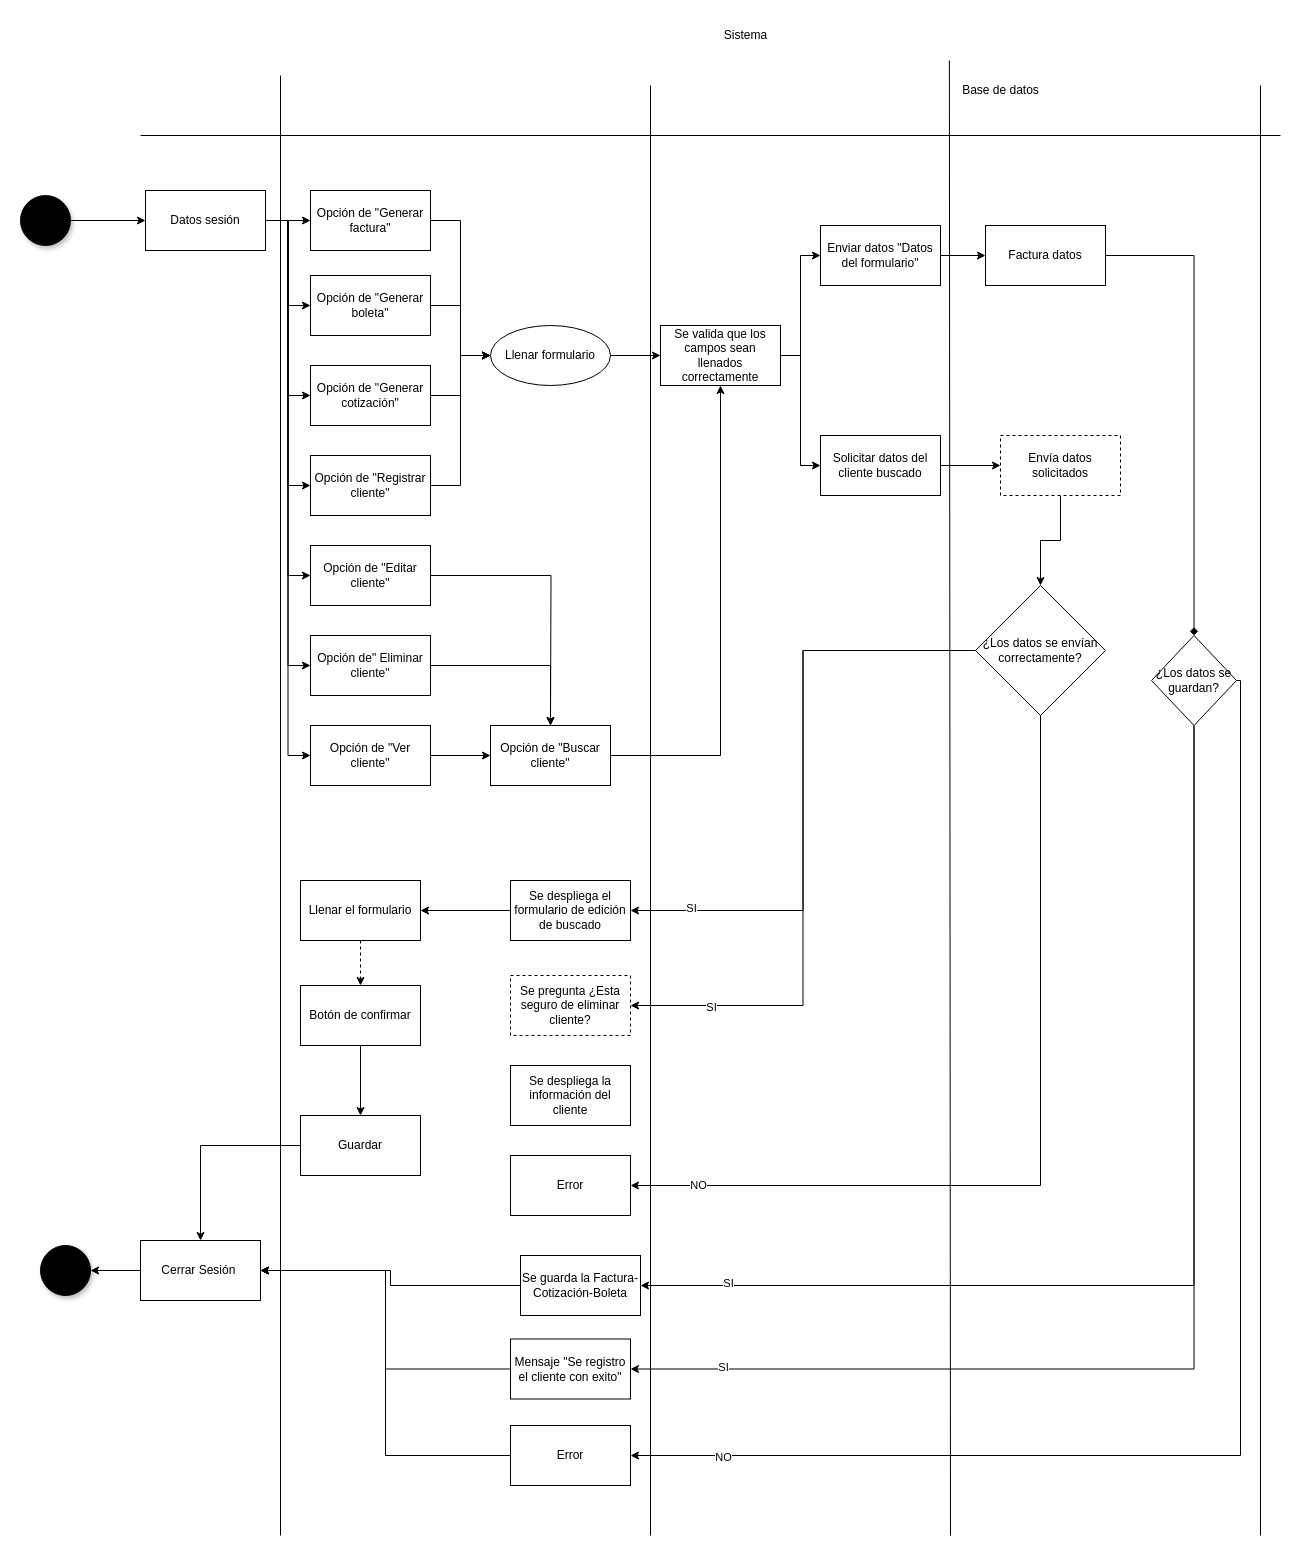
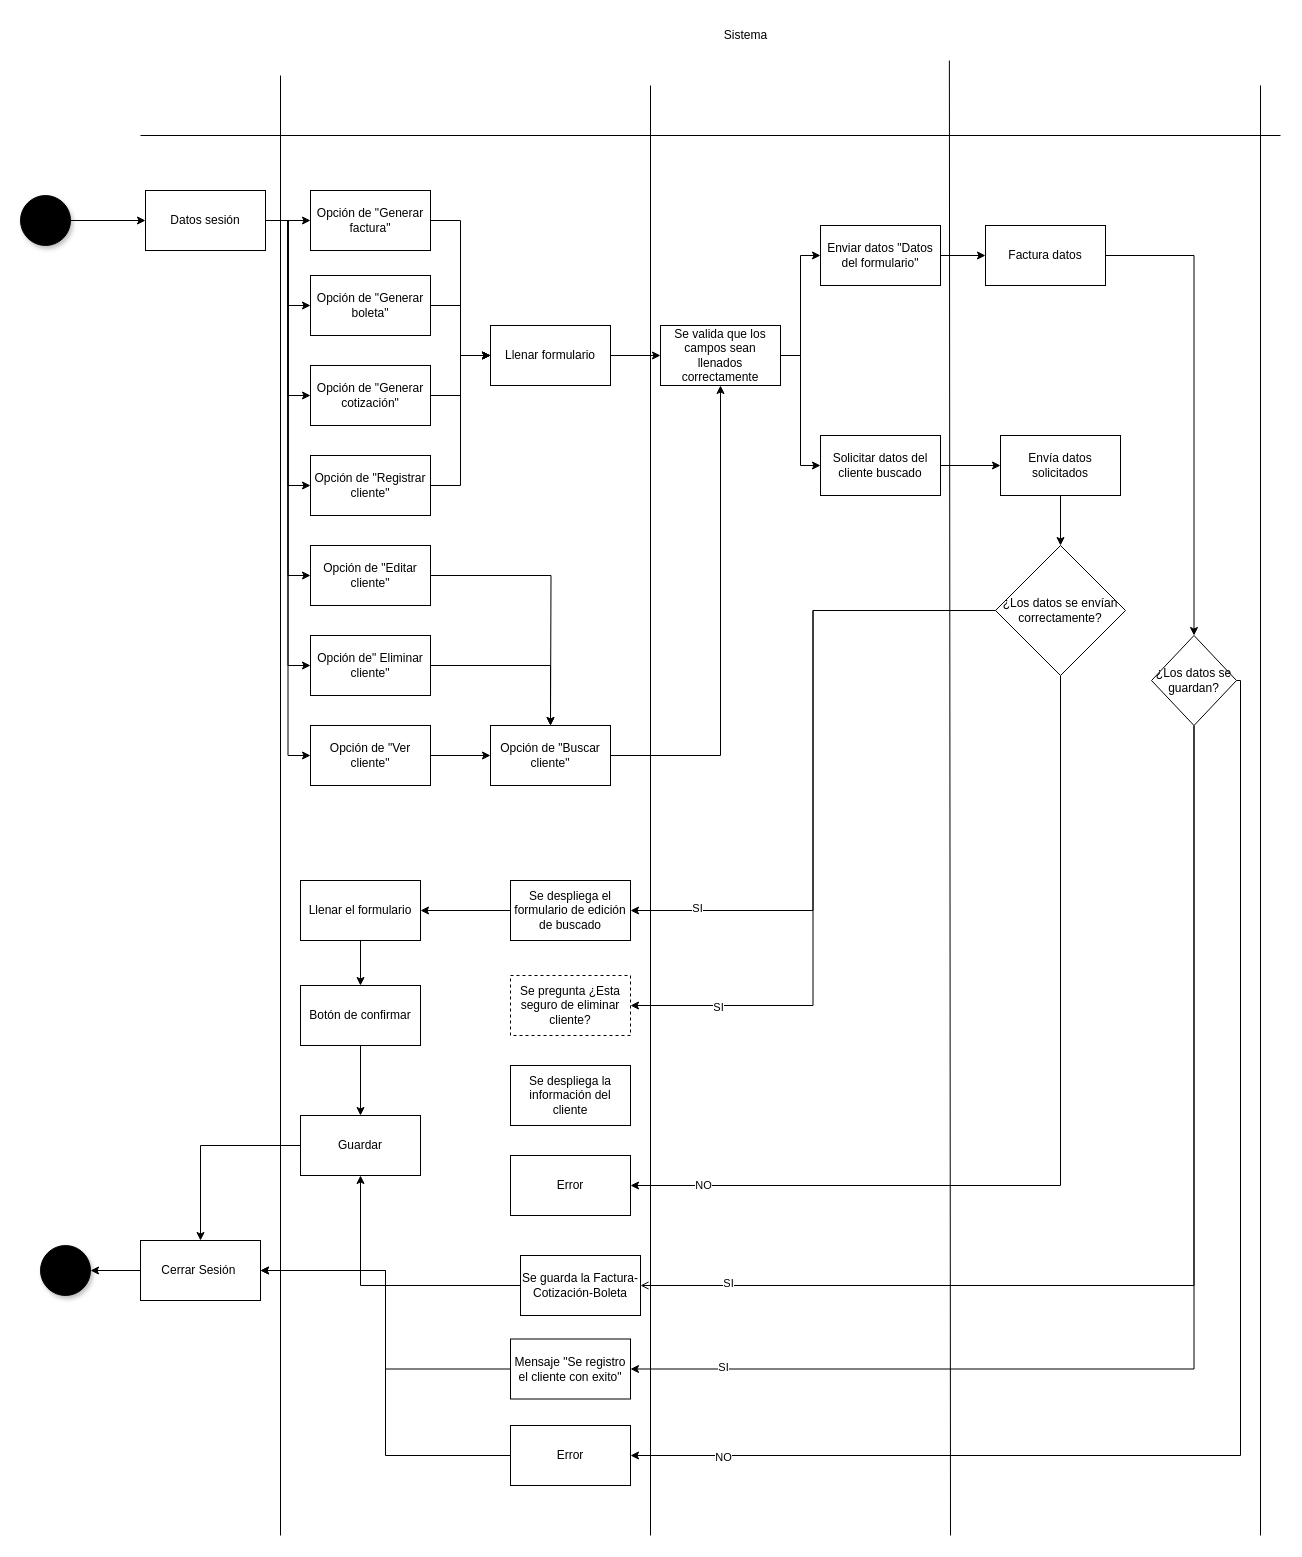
(1001, 91) -> none
(551, 356) -> (551, 356)
(1061, 466) -> (1061, 466)
(1194, 626) -> (1194, 627)
(1041, 651) -> (1061, 611)
(361, 960) -> (361, 960)
(391, 1278) -> (361, 1250)
(648, 1286) -> (646, 1286)
